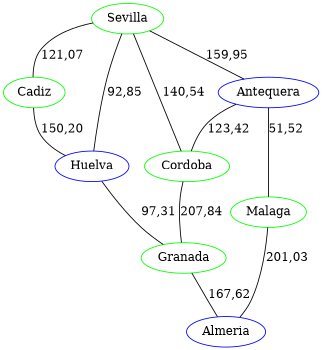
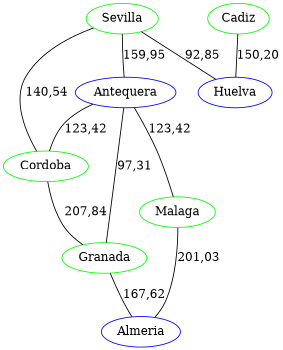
(52, 39) -> none
(286, 129) -> (170, 129)
(130, 216) -> (115, 175)
